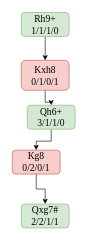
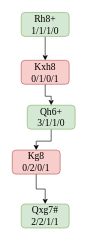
(45, 24) -> (45, 24)
(45, 75) -> (45, 72)
